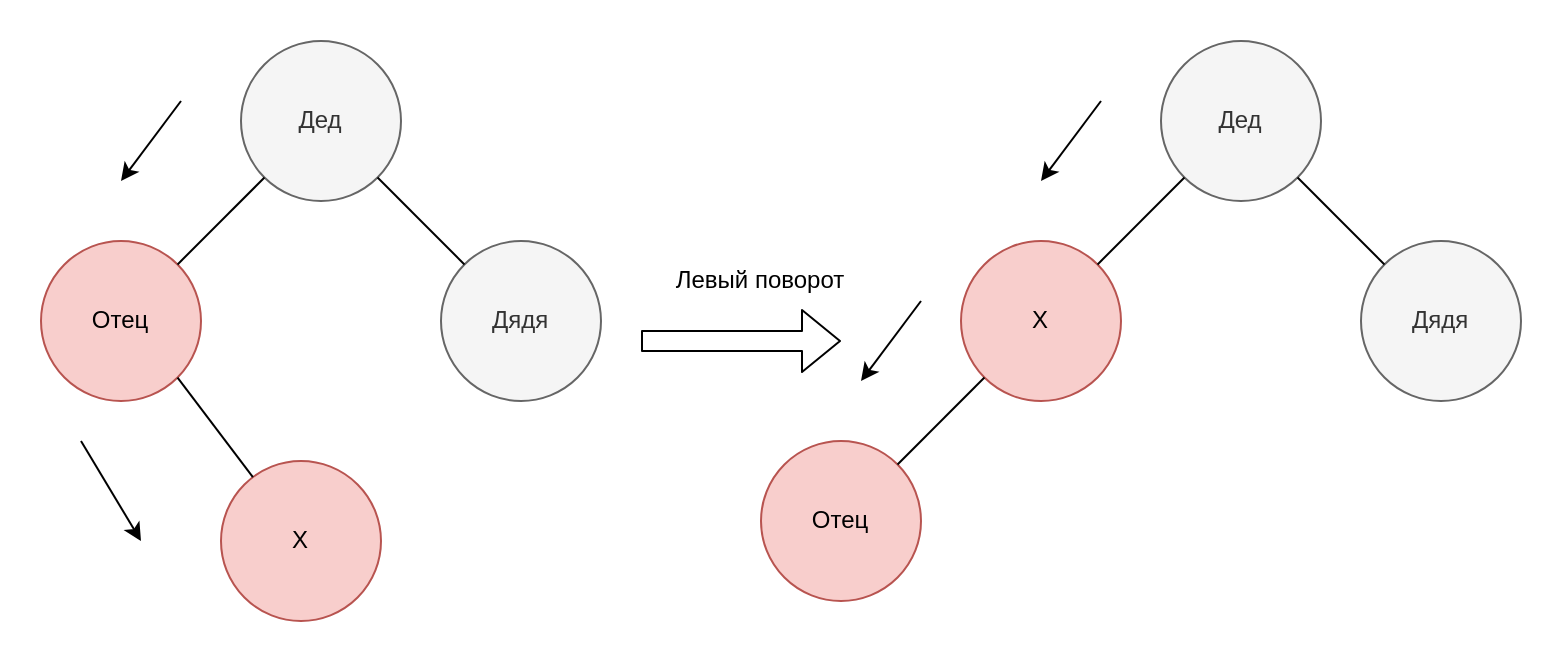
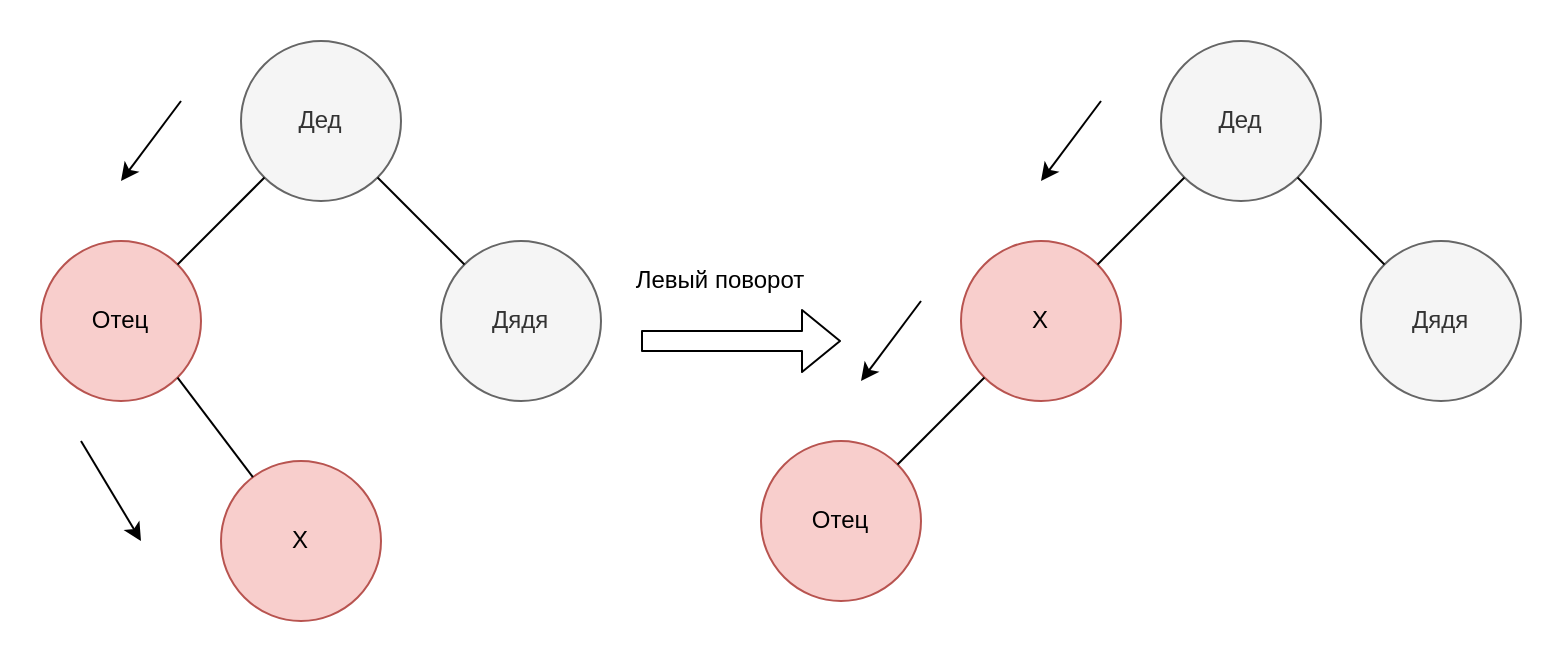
(761, 281) -> (721, 281)
